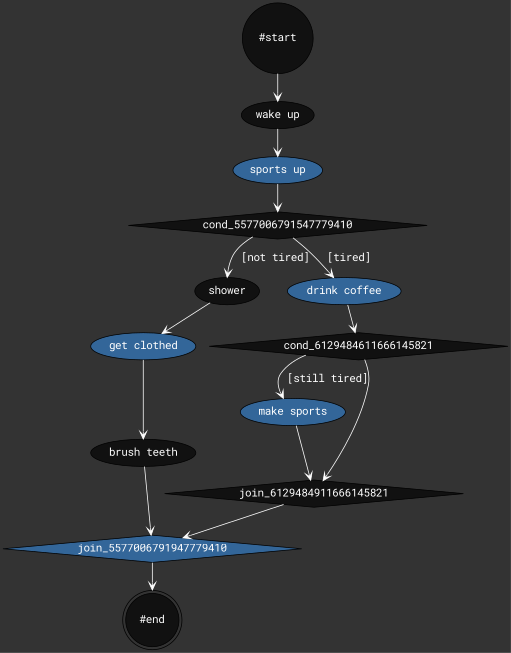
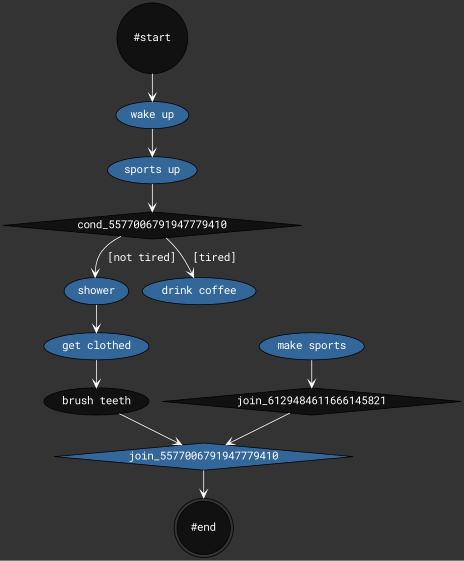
(278, 115) -> (152, 115)
(278, 225) -> (152, 225)
(227, 291) -> (96, 291)
(359, 346) -> none
(314, 494) -> (312, 401)
